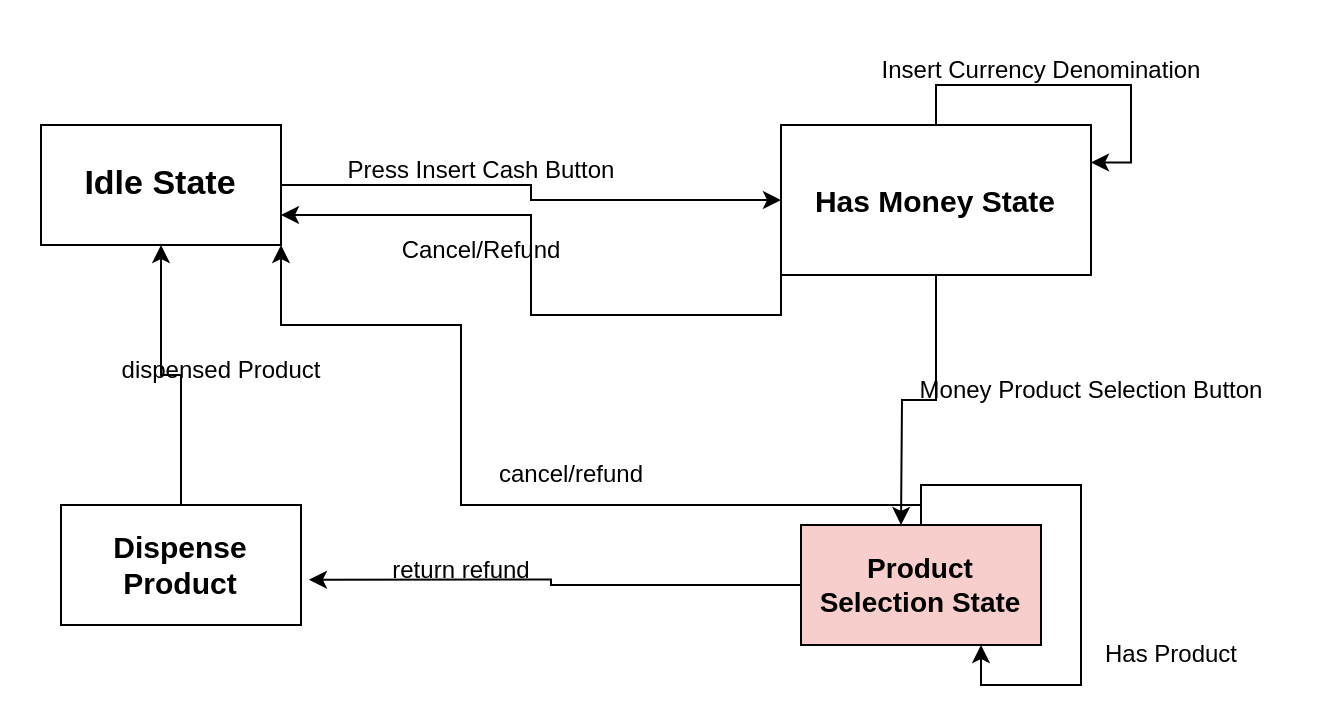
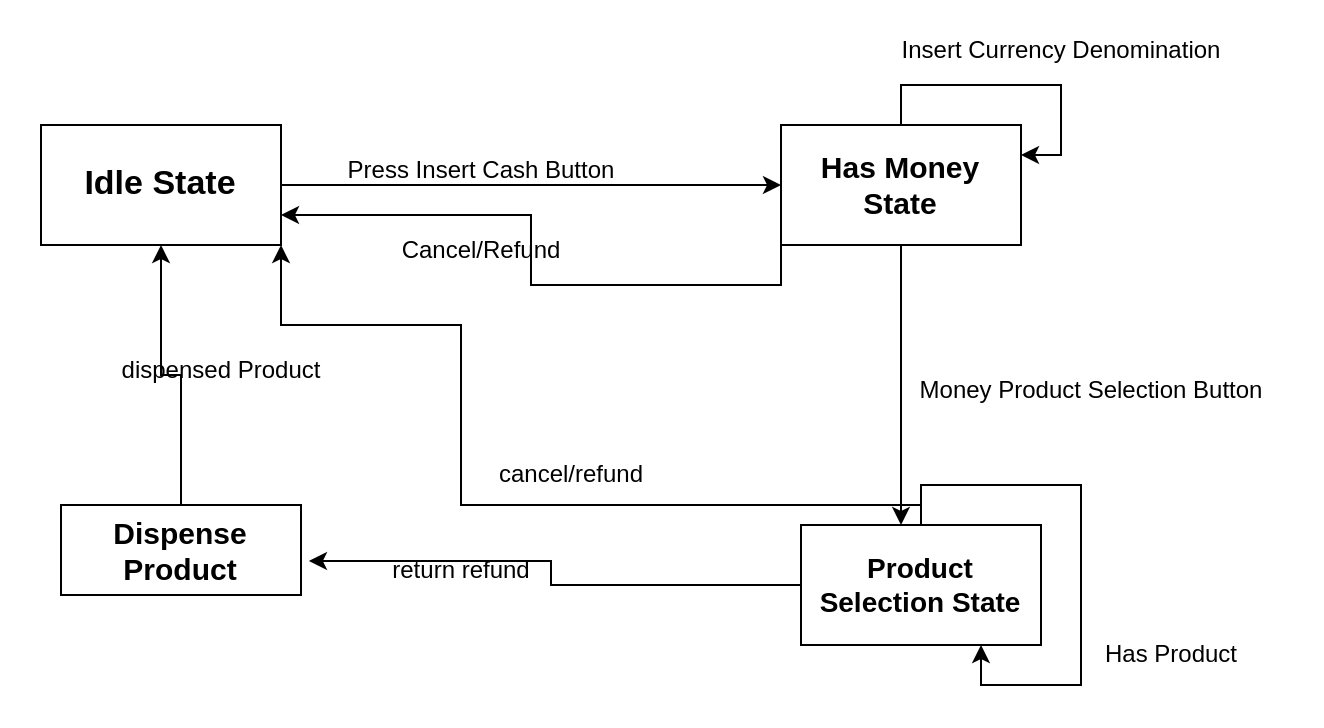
(1041, 71) -> (1061, 51)
(936, 200) -> (901, 185)
(181, 565) -> (181, 550)
(921, 585) -> (921, 585)
